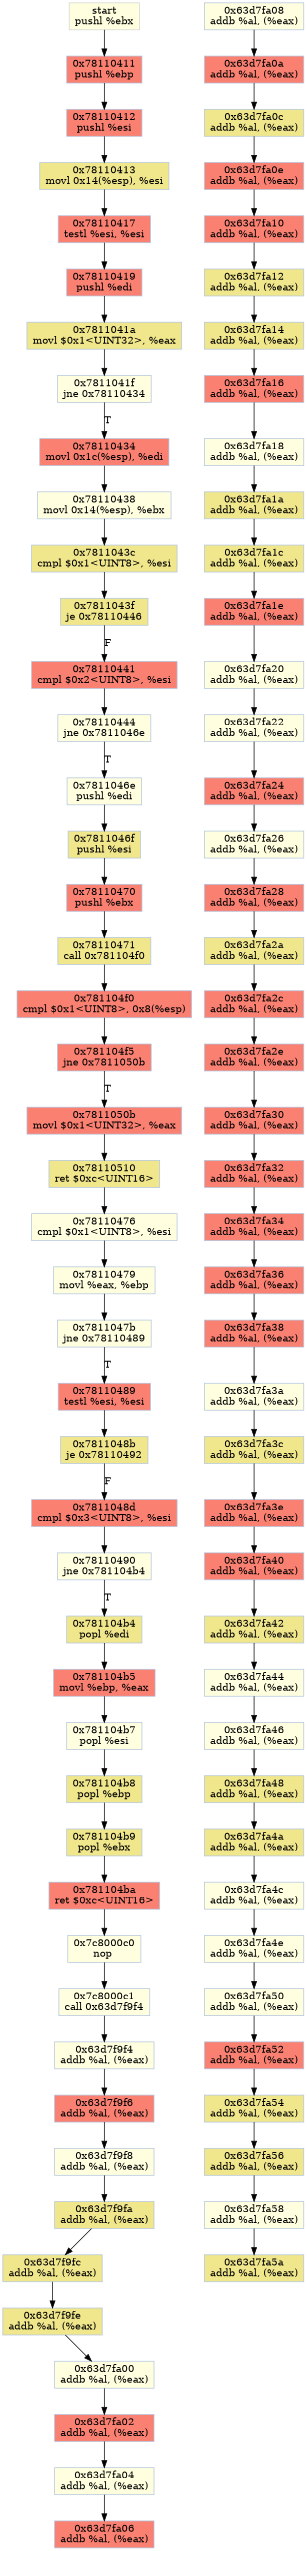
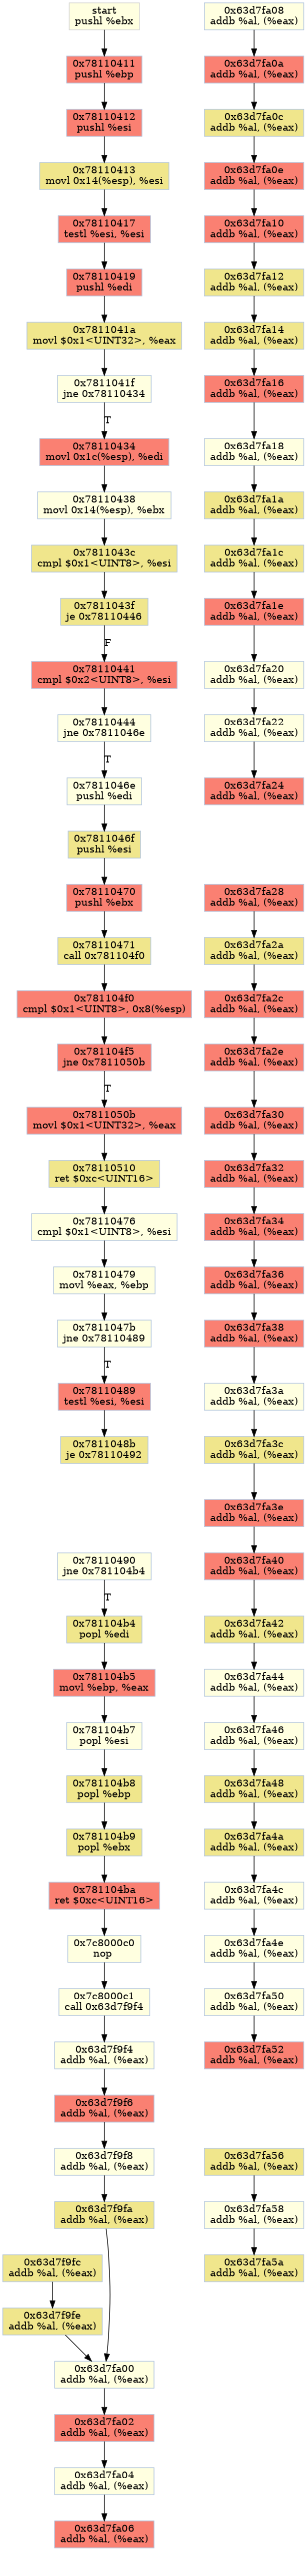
(254, 845) -> none
(104, 1513) -> none
(254, 2109) -> none
(81, 2239) -> (110, 2291)
